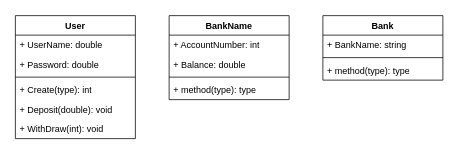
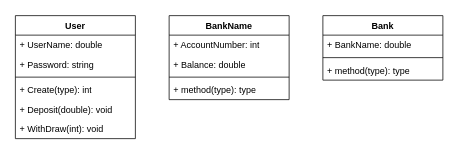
(368, 46) -> (368, 46)
(61, 65) -> (61, 65)
